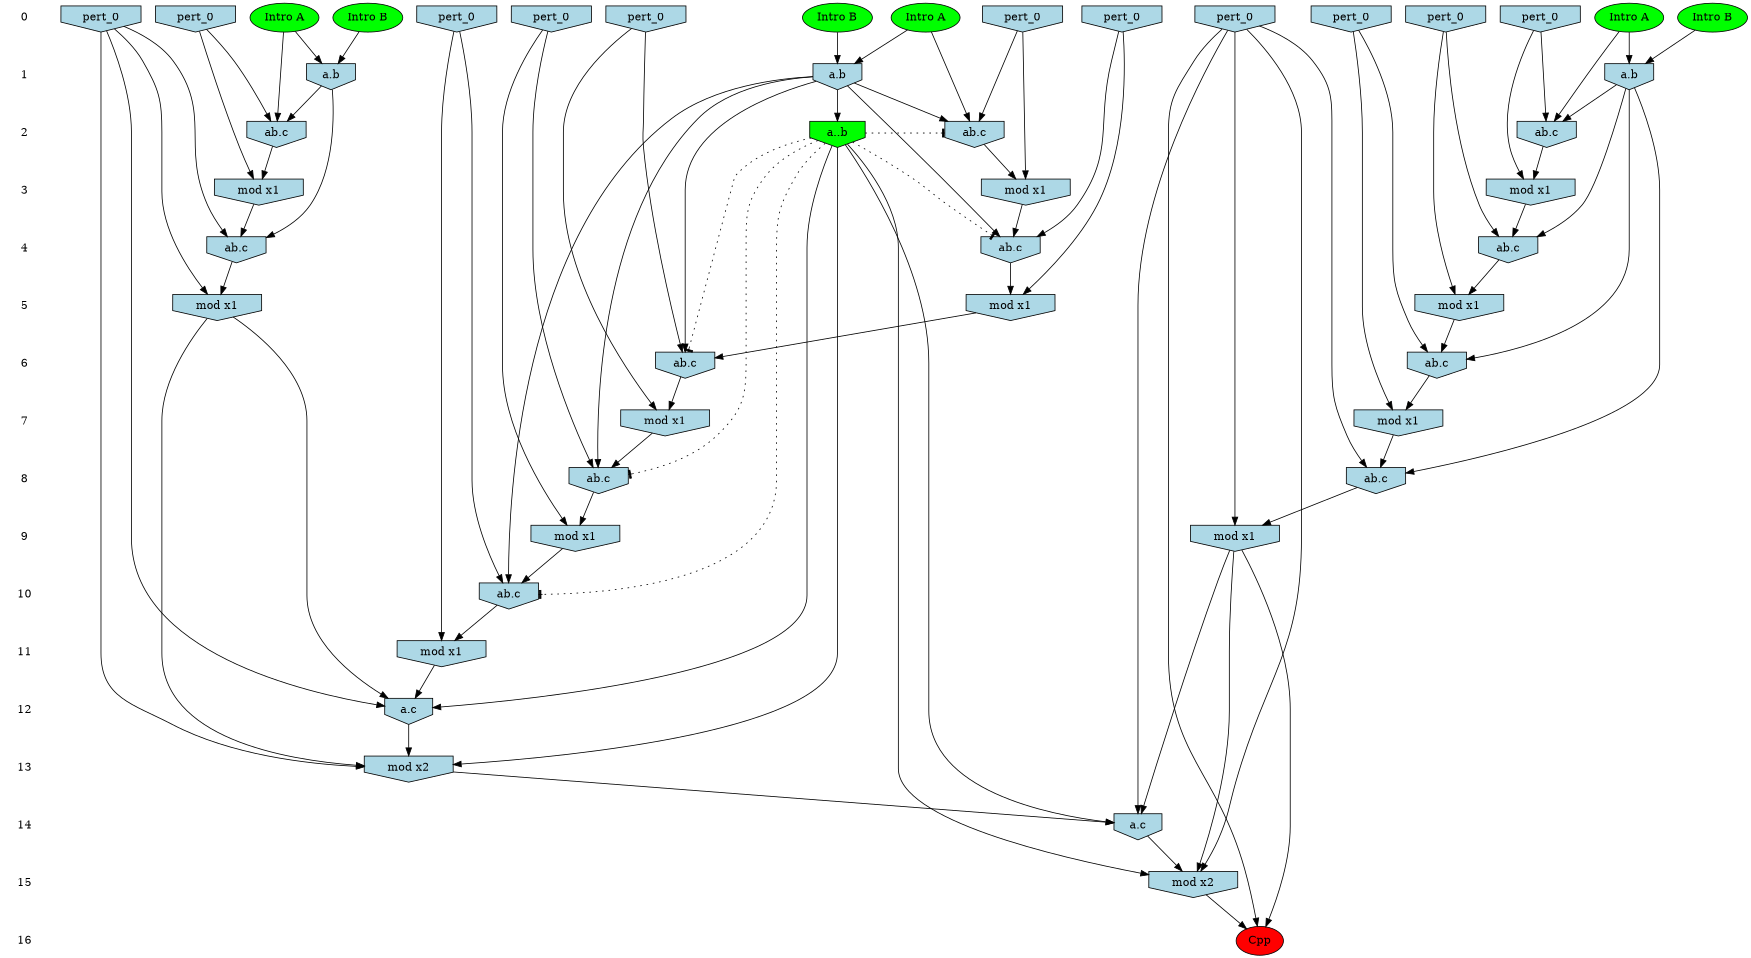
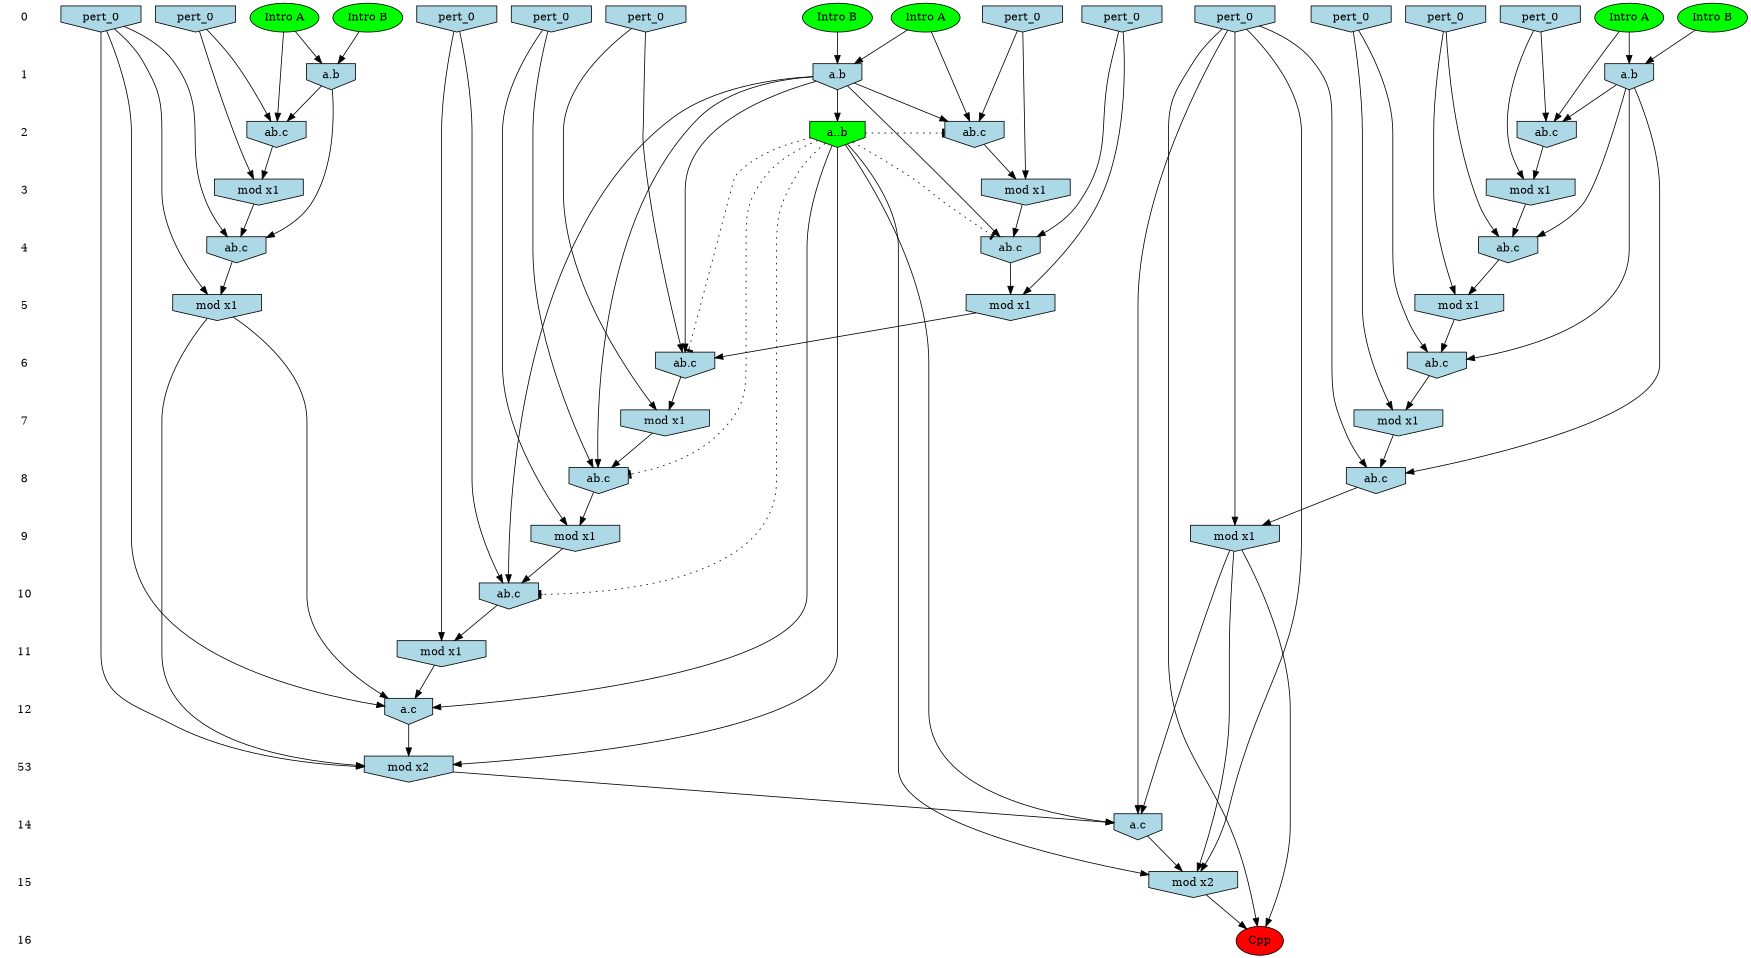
(25, 768) -> (25, 768)
